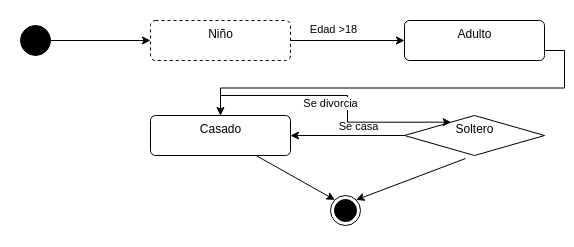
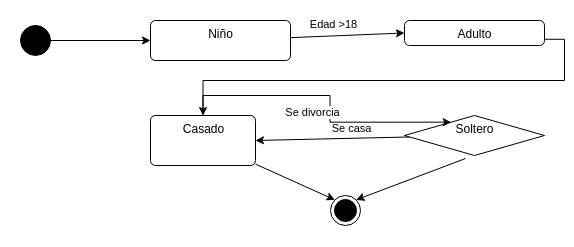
(221, 41) -> (221, 41)
(475, 41) -> (475, 33)
(221, 136) -> (203, 141)
